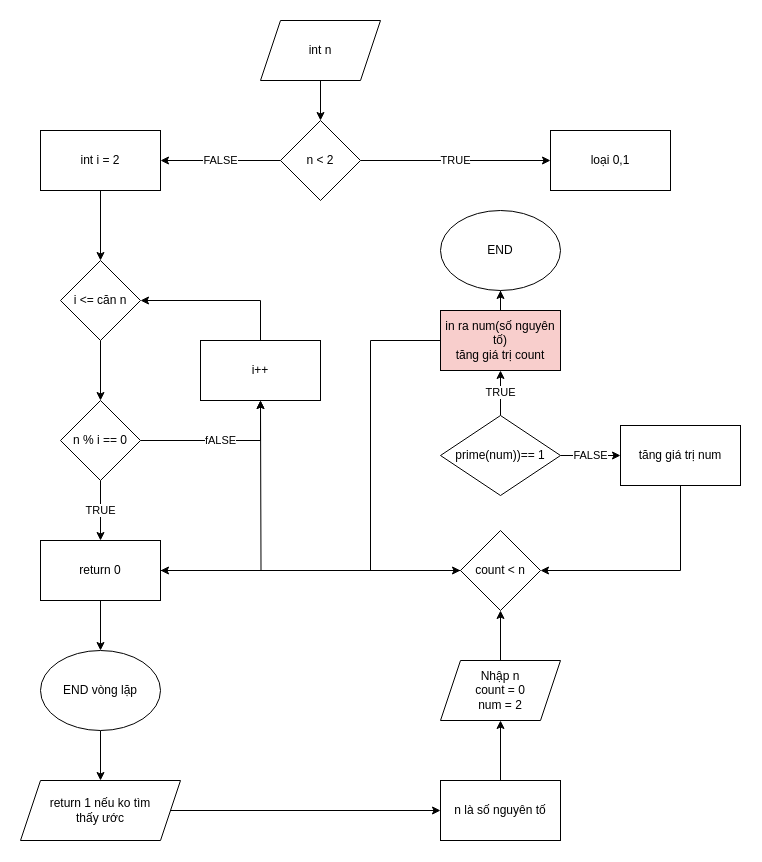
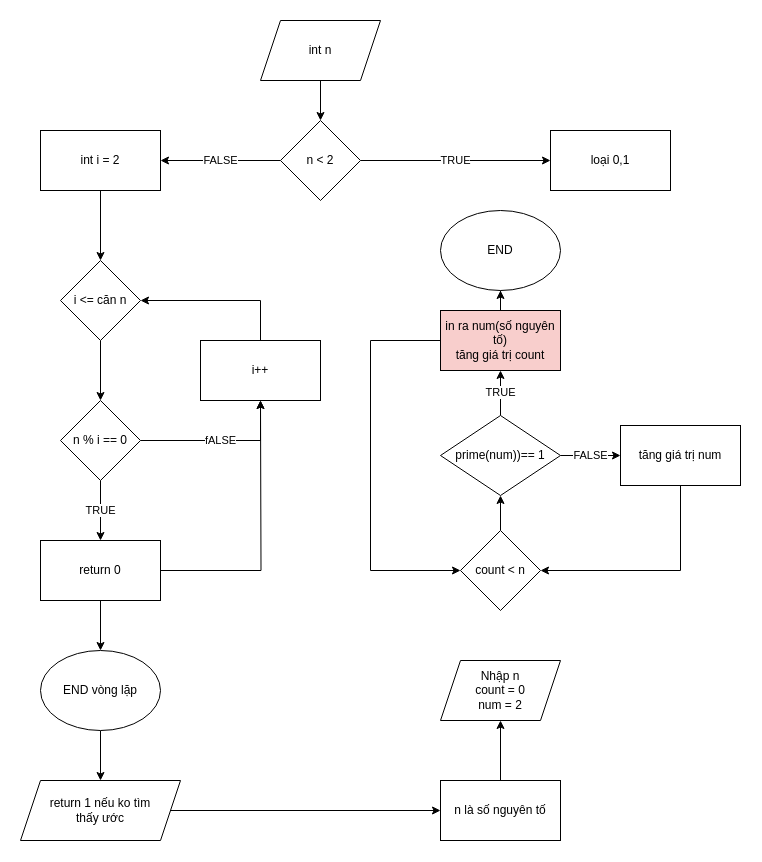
(316, 571) -> (501, 512)
(501, 639) -> none
